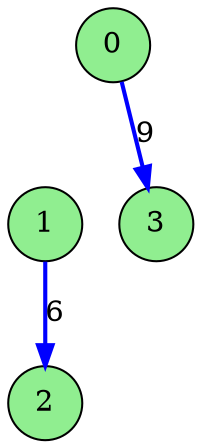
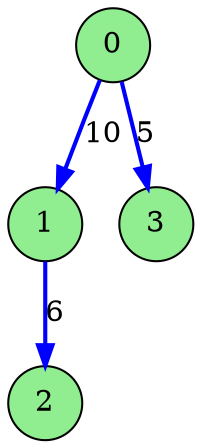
none -> (82, 125)
(146, 135) -> (146, 135)
